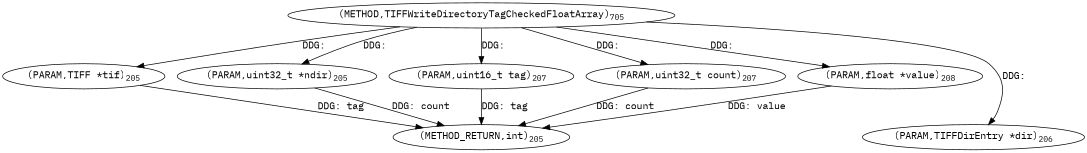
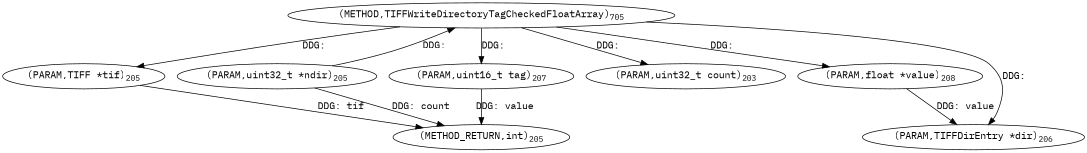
(362, 41) -> (391, 51)
(749, 75) -> (749, 75)
(587, 106) -> none
(341, 107) -> (341, 107)
(505, 107) -> (505, 107)
(691, 107) -> (929, 105)
